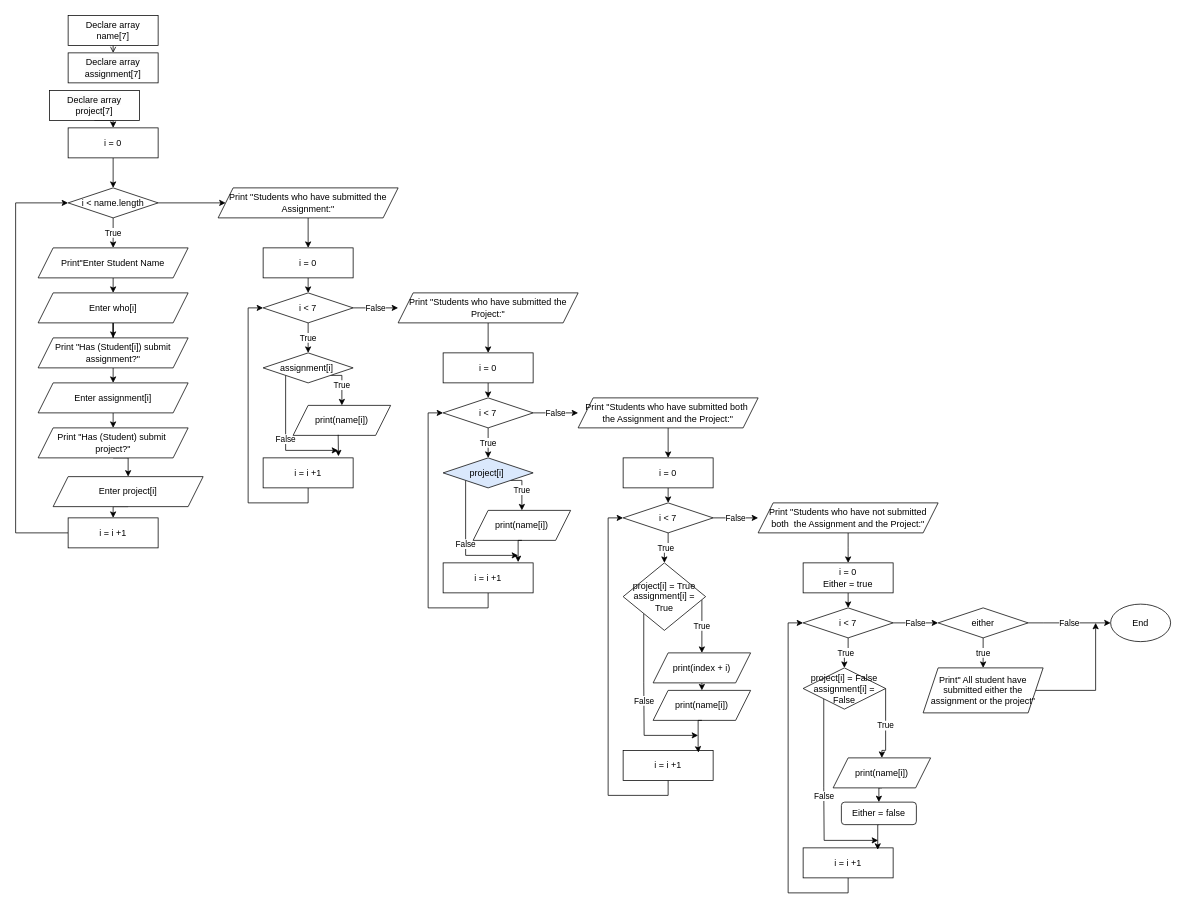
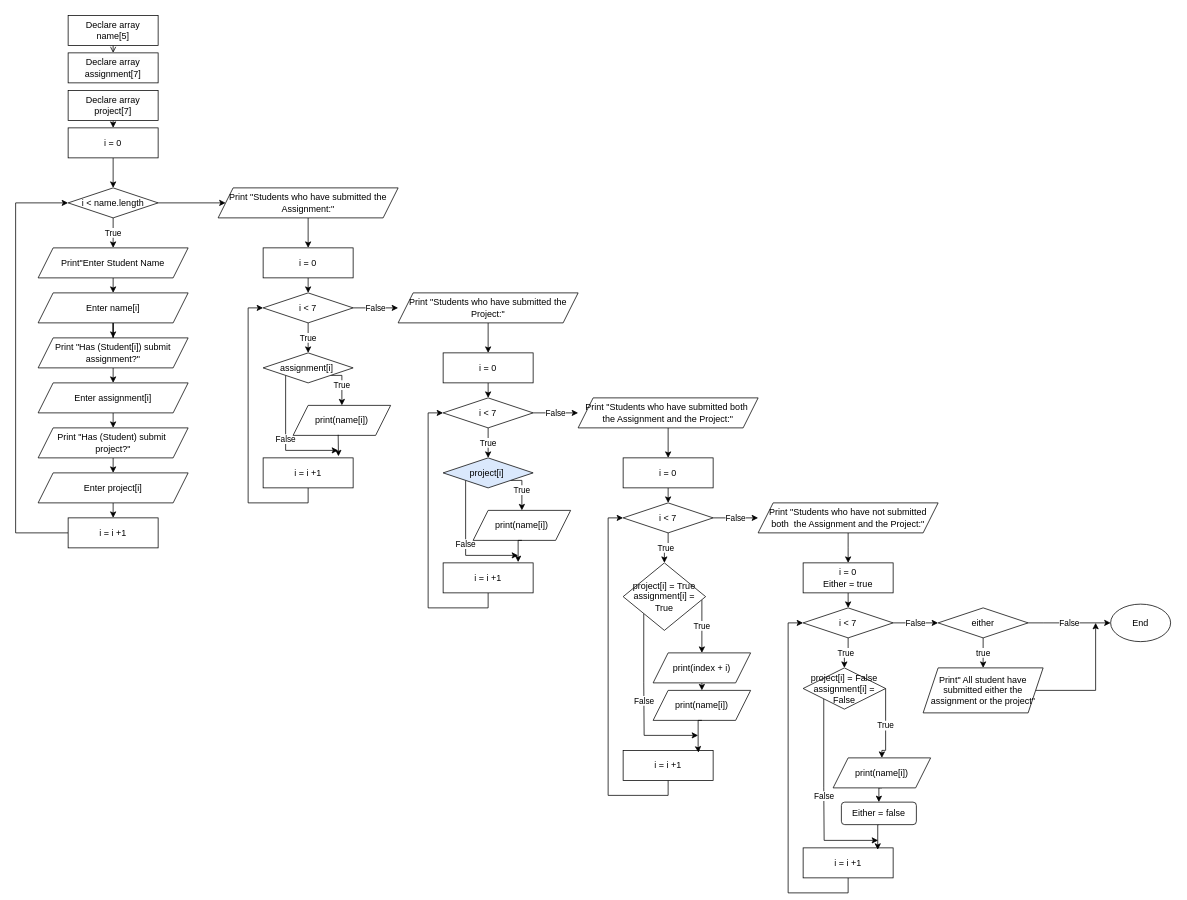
(113, 30) -> (113, 30)
(94, 105) -> (113, 105)
(113, 308) -> (113, 308)
(128, 492) -> (113, 488)
